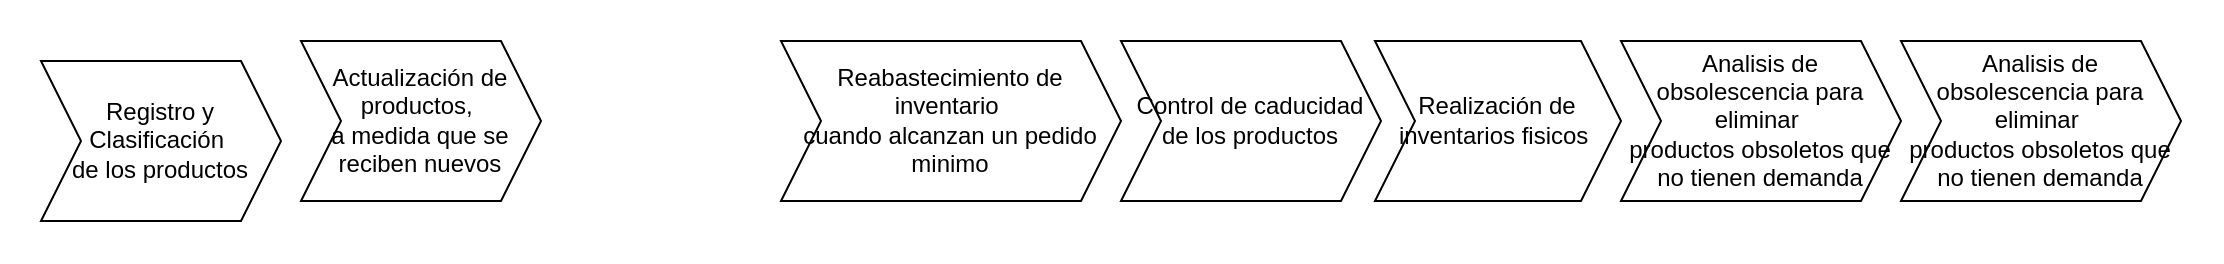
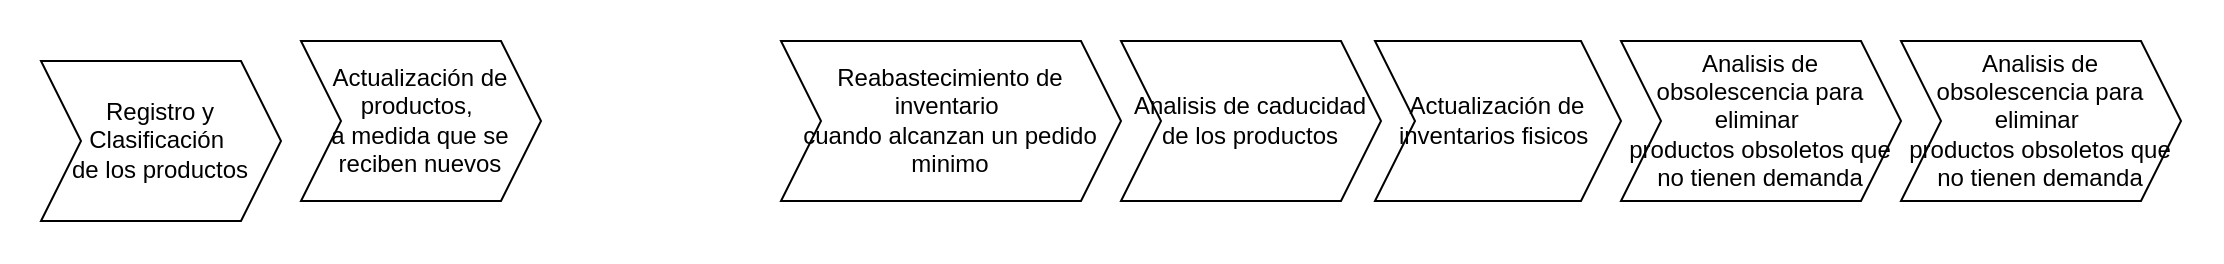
(1251, 121) -> (1251, 121)
(1498, 121) -> (1498, 121)
